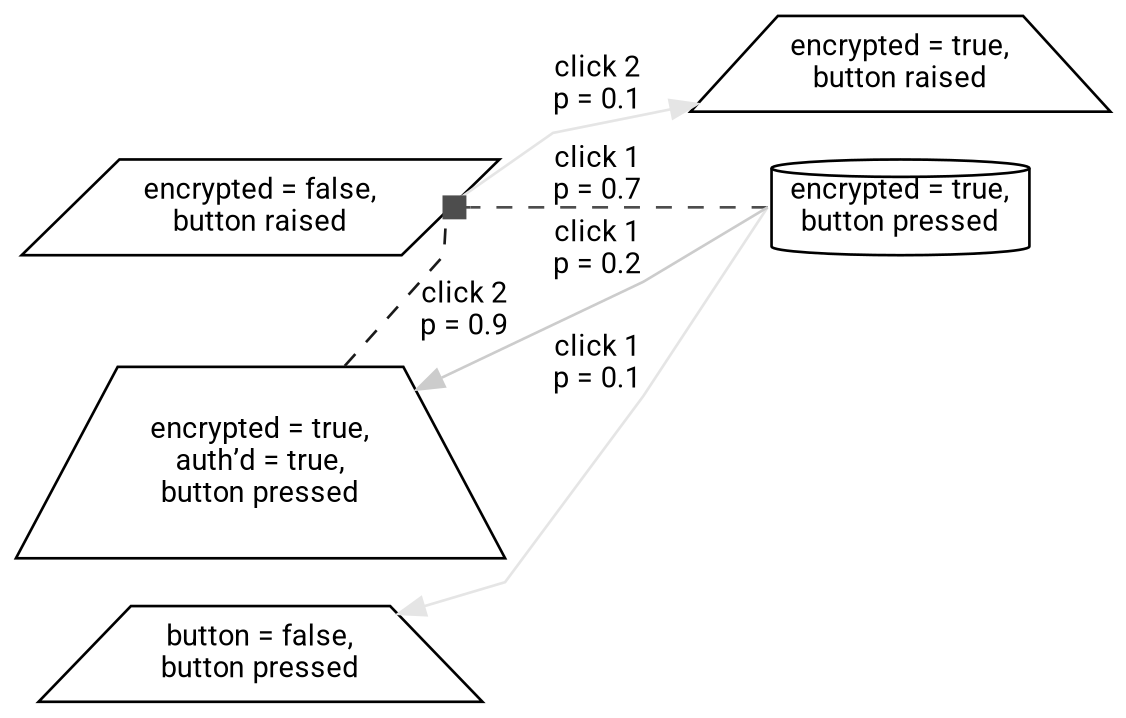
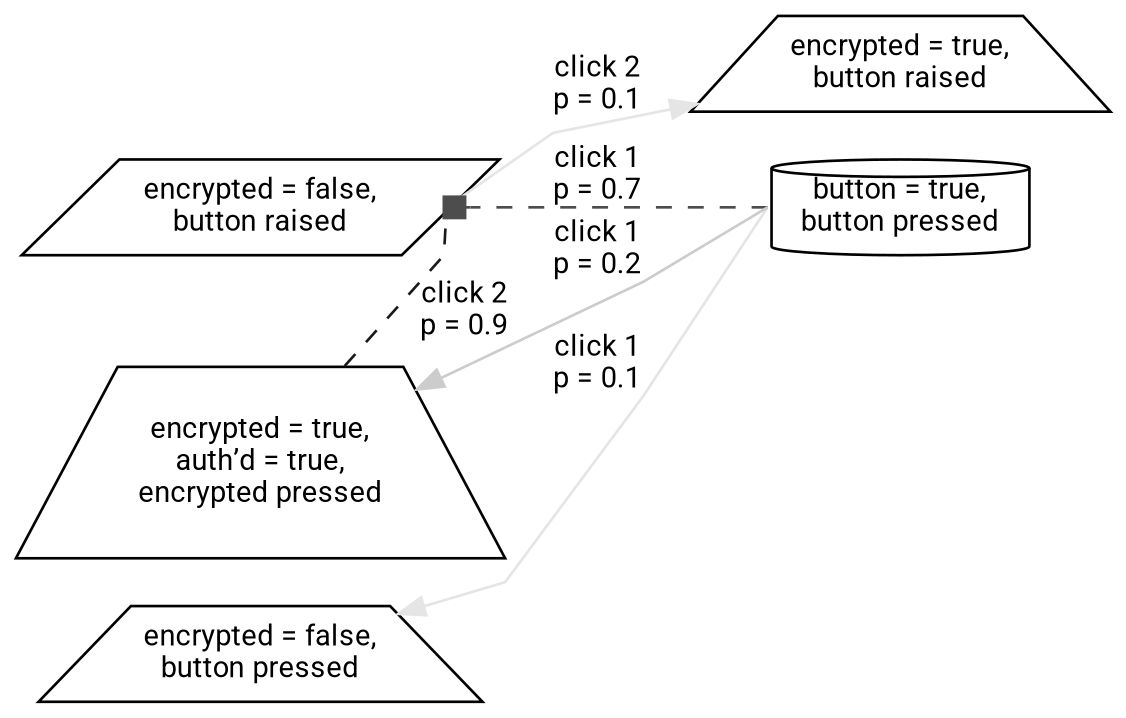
(900, 207) -> (900, 207)
(261, 463) -> (261, 463)
(261, 654) -> (261, 654)
